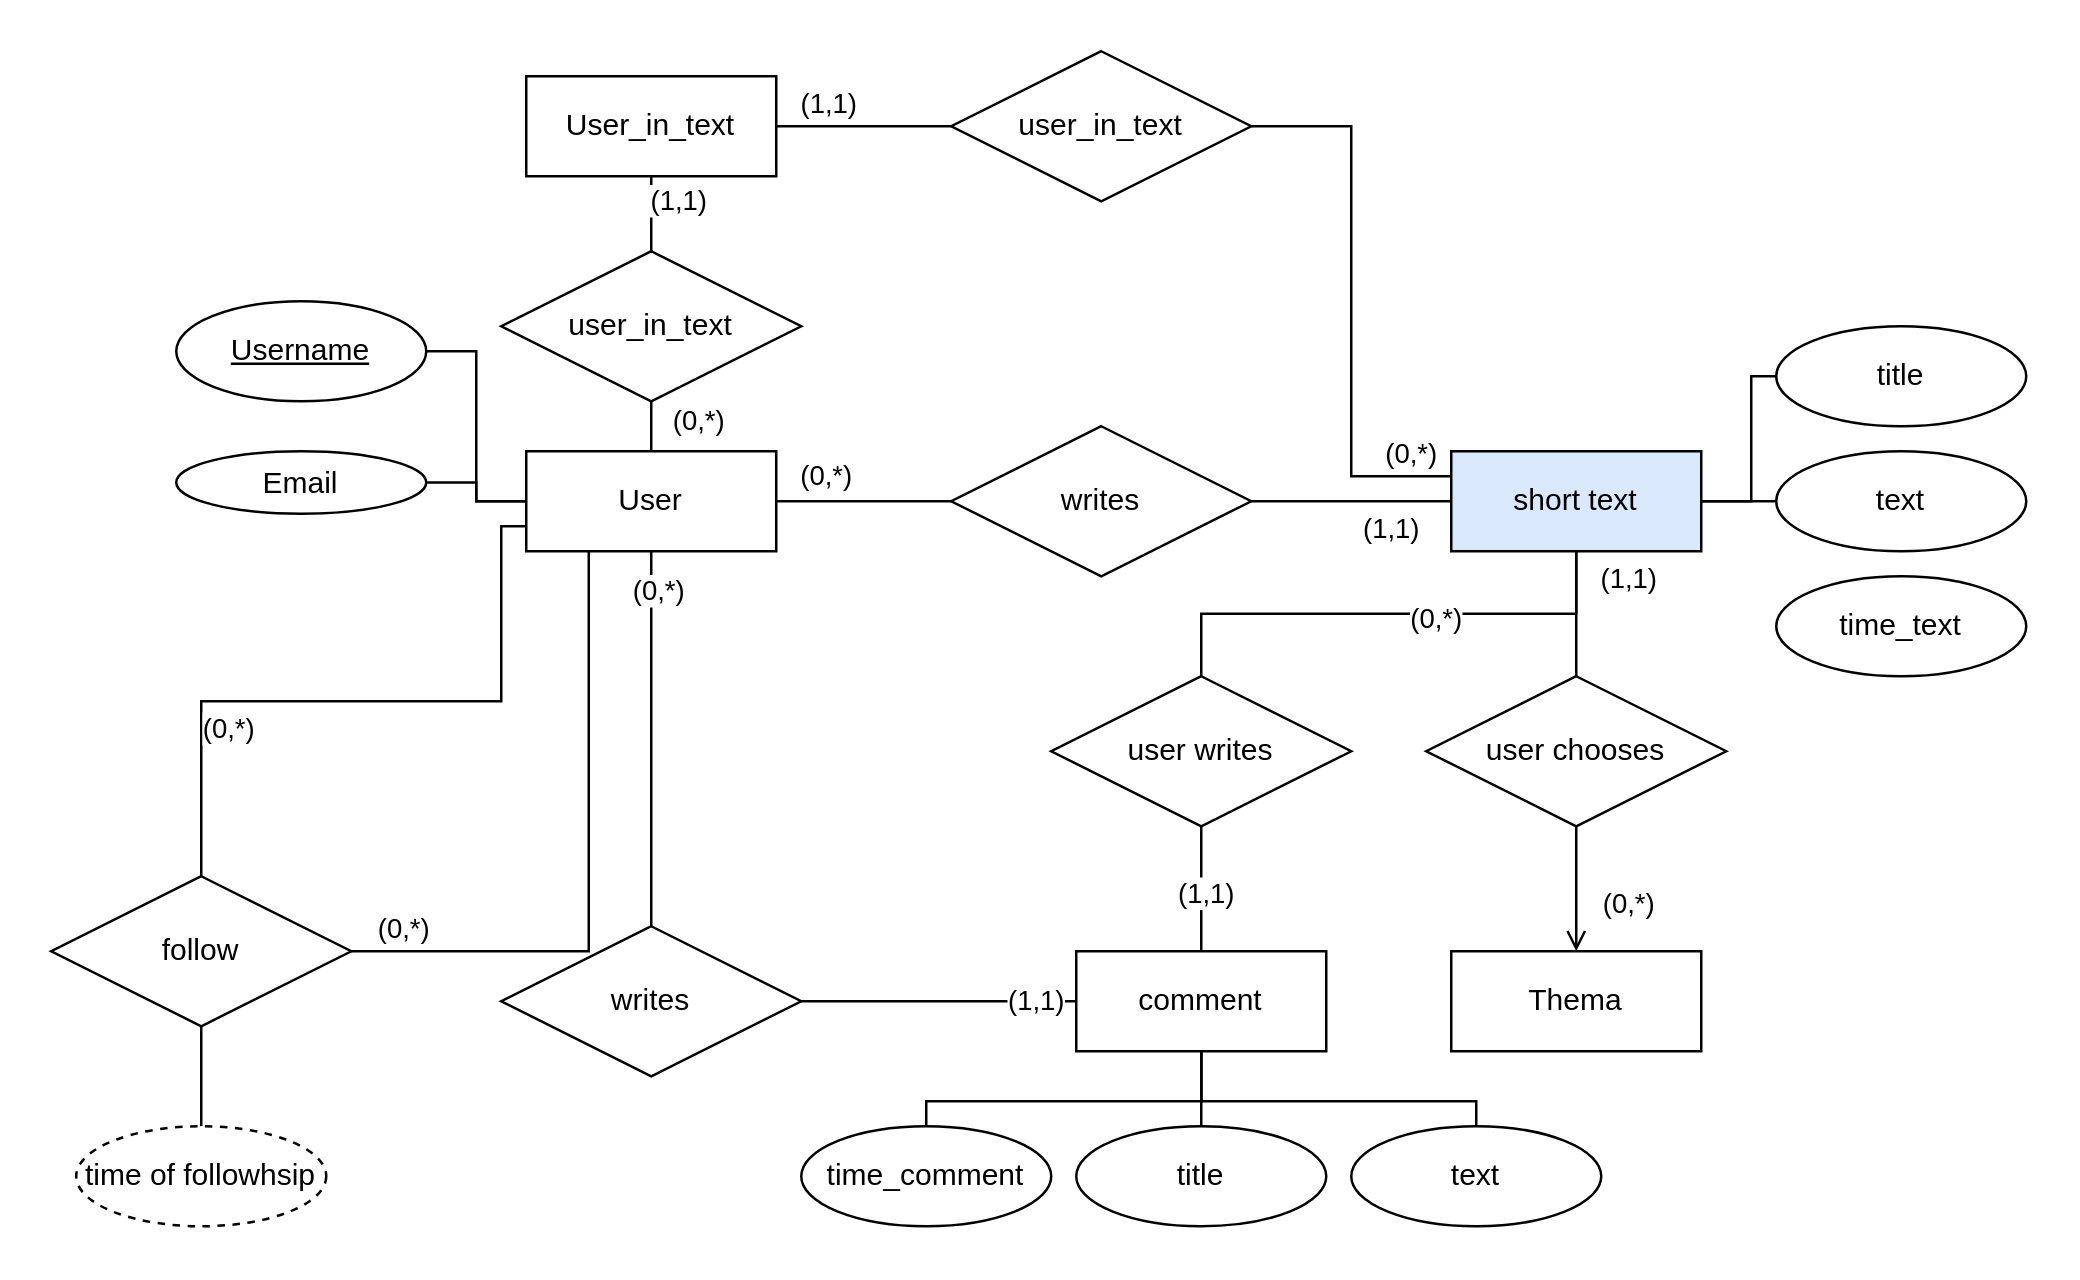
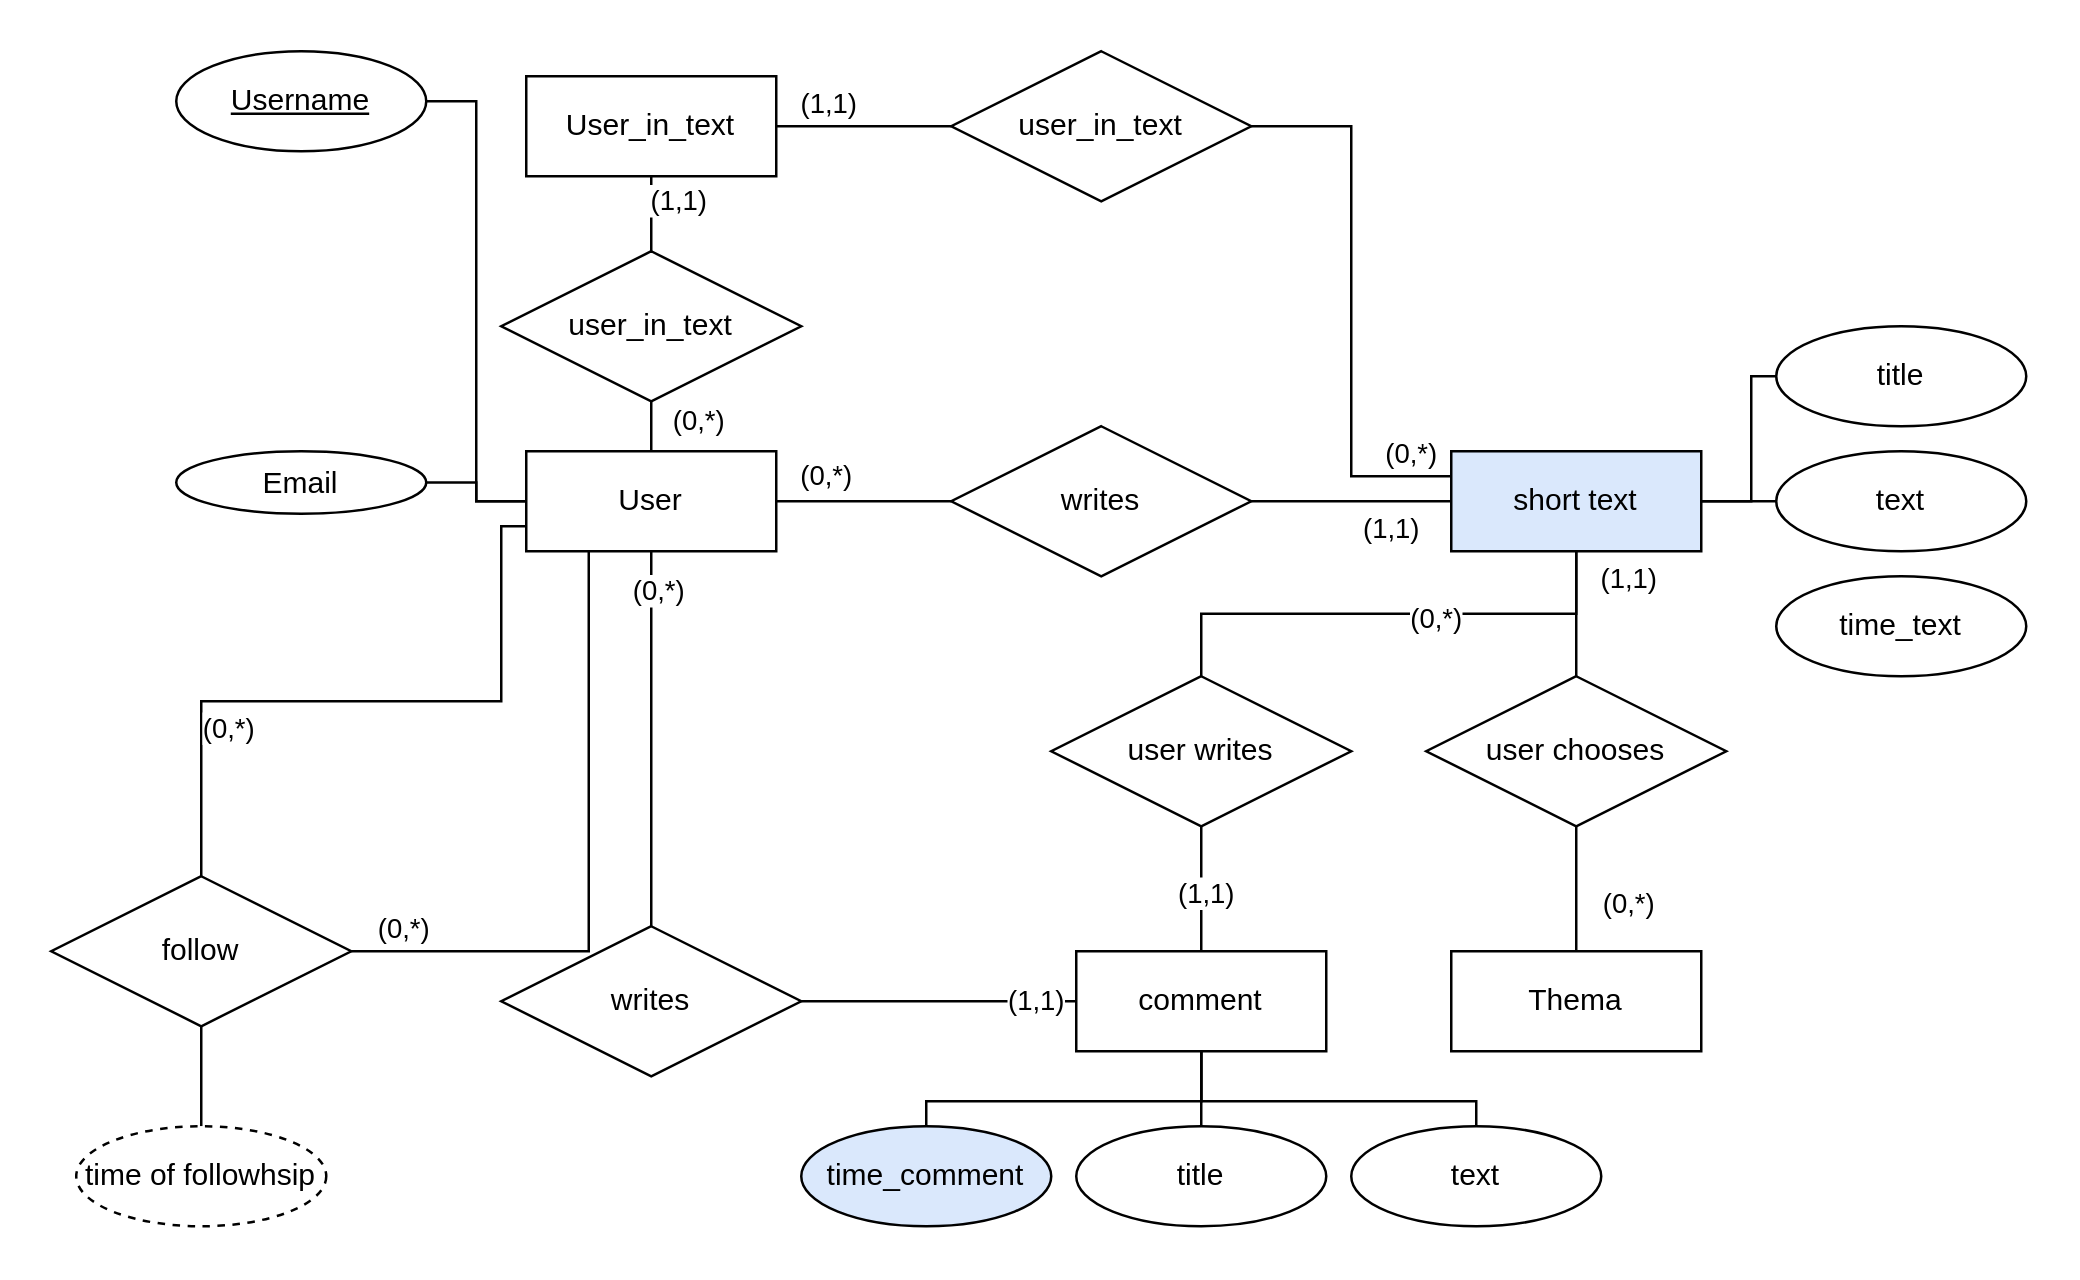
(301, 351) -> (301, 101)
(1576, 942) -> (1576, 944)
(926, 1176) -> (926, 1176)
